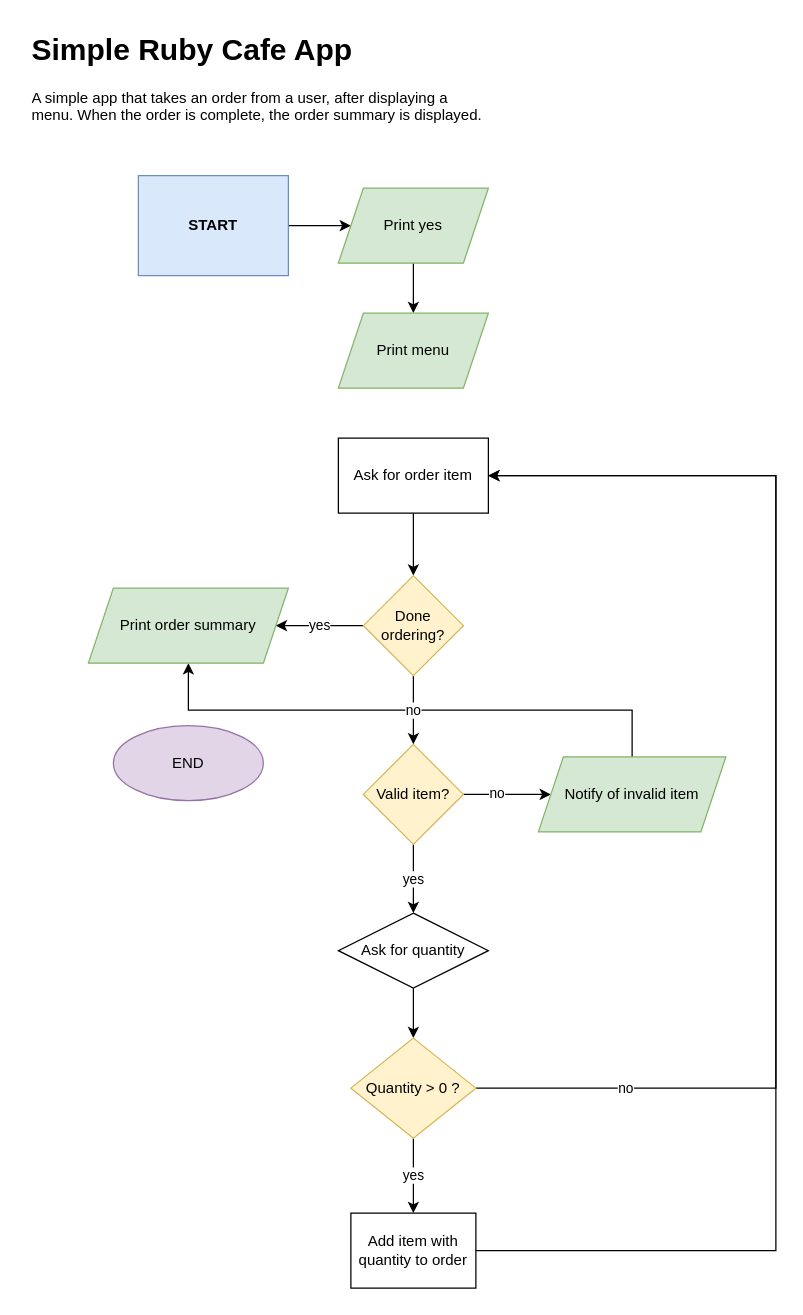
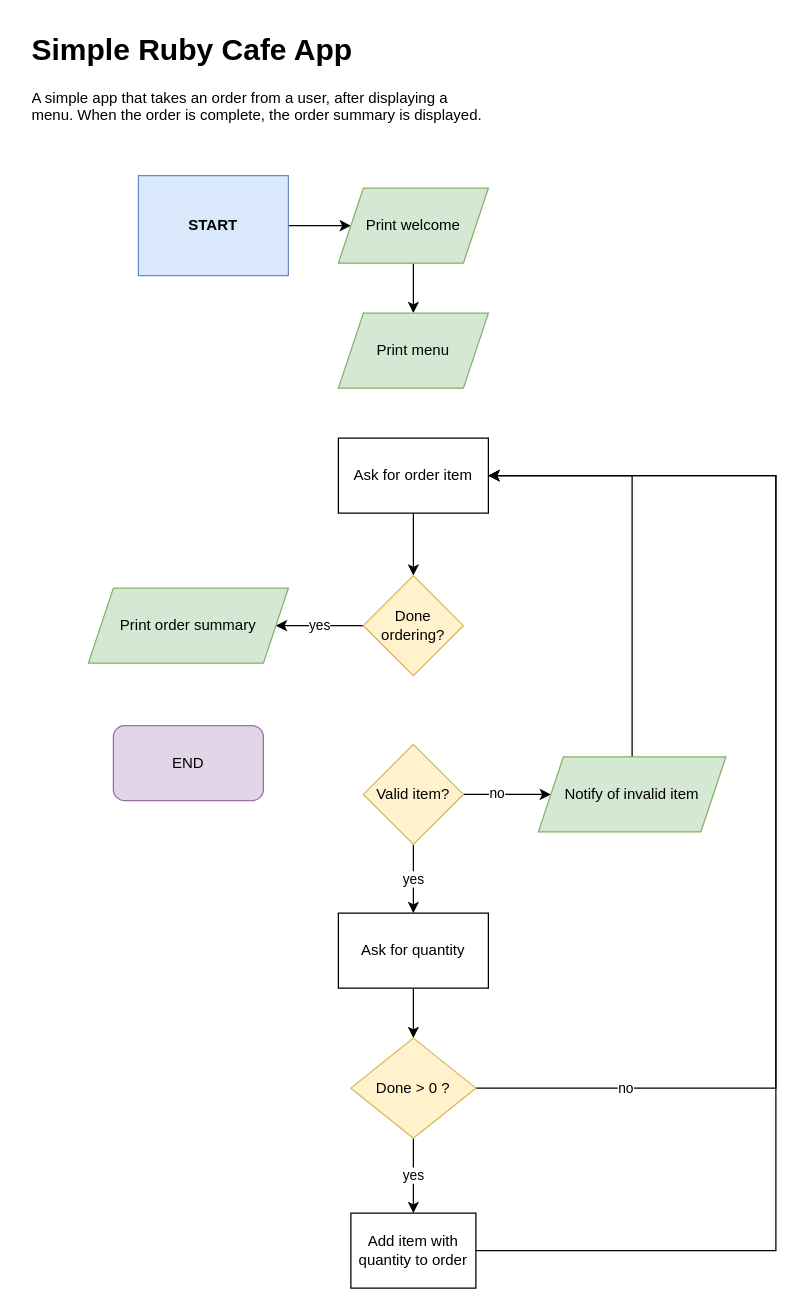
(413, 226) -> (413, 226)
(413, 706) -> none
(392, 710) -> (632, 595)
(188, 763) -> (188, 763)
(413, 951) -> (413, 951)
(413, 1088) -> (413, 1088)
